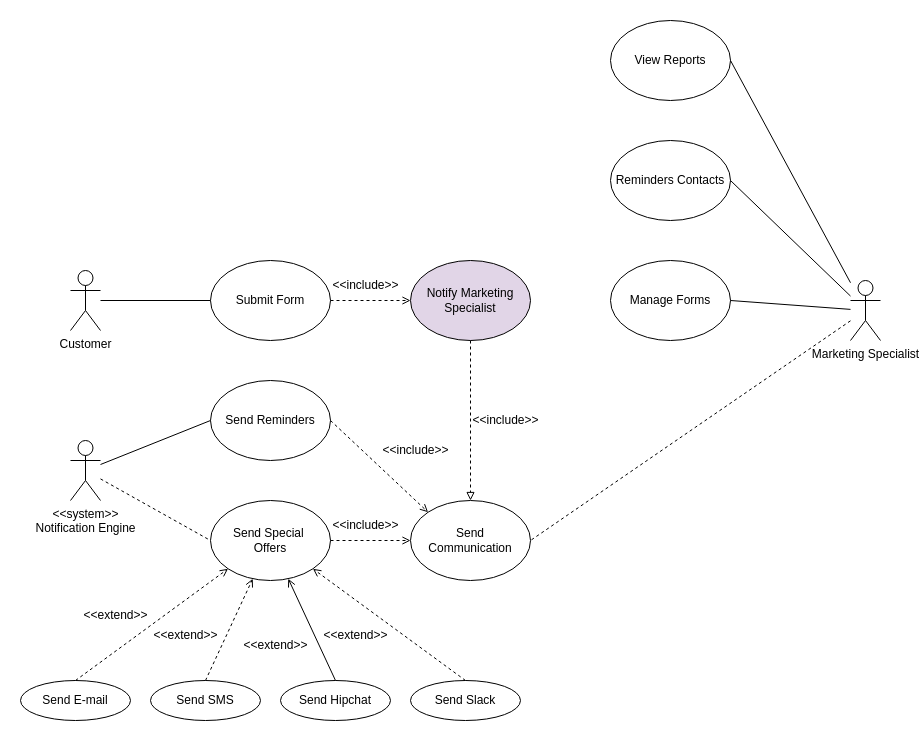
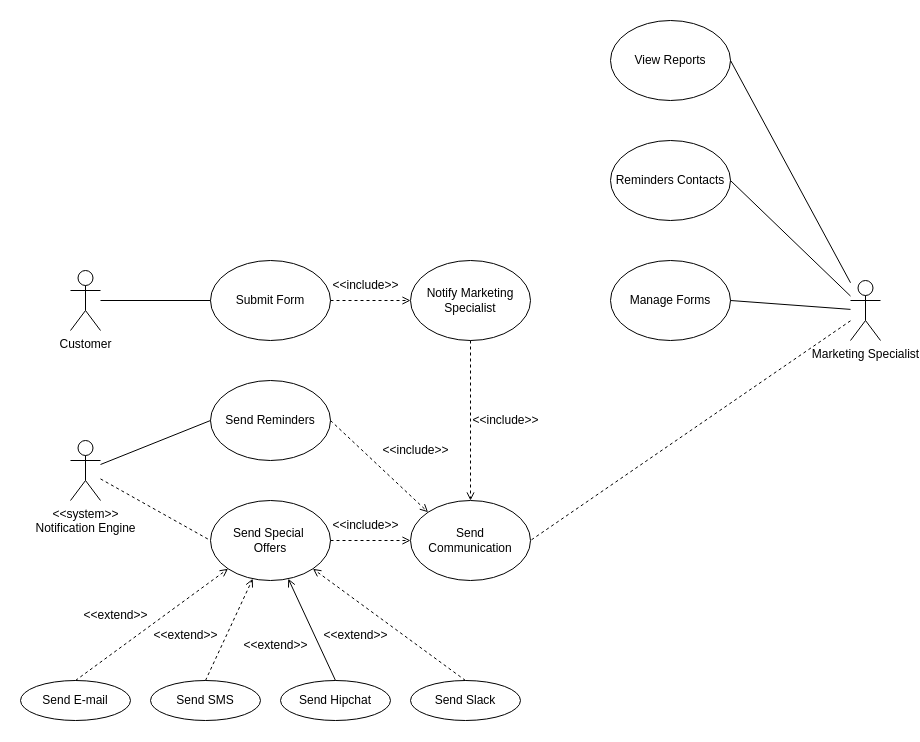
(471, 301) -> (471, 301)
(471, 491) -> (471, 494)
